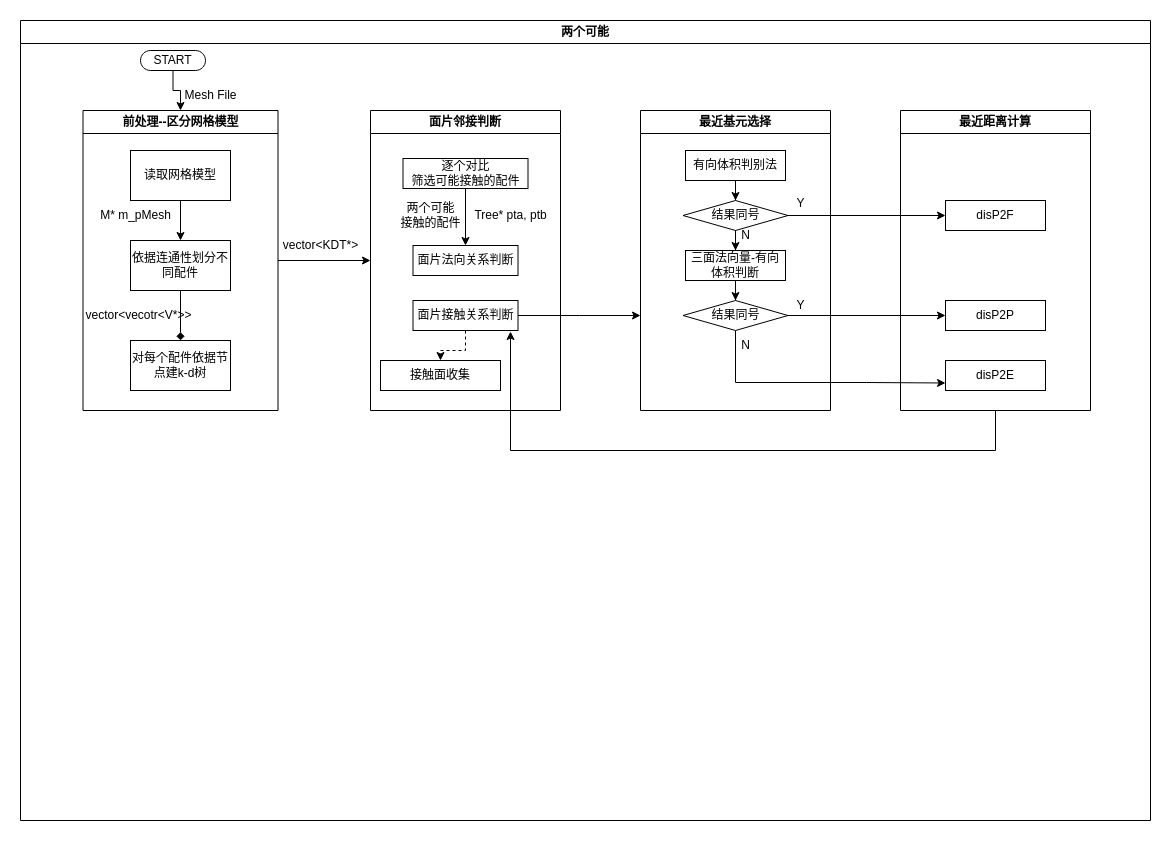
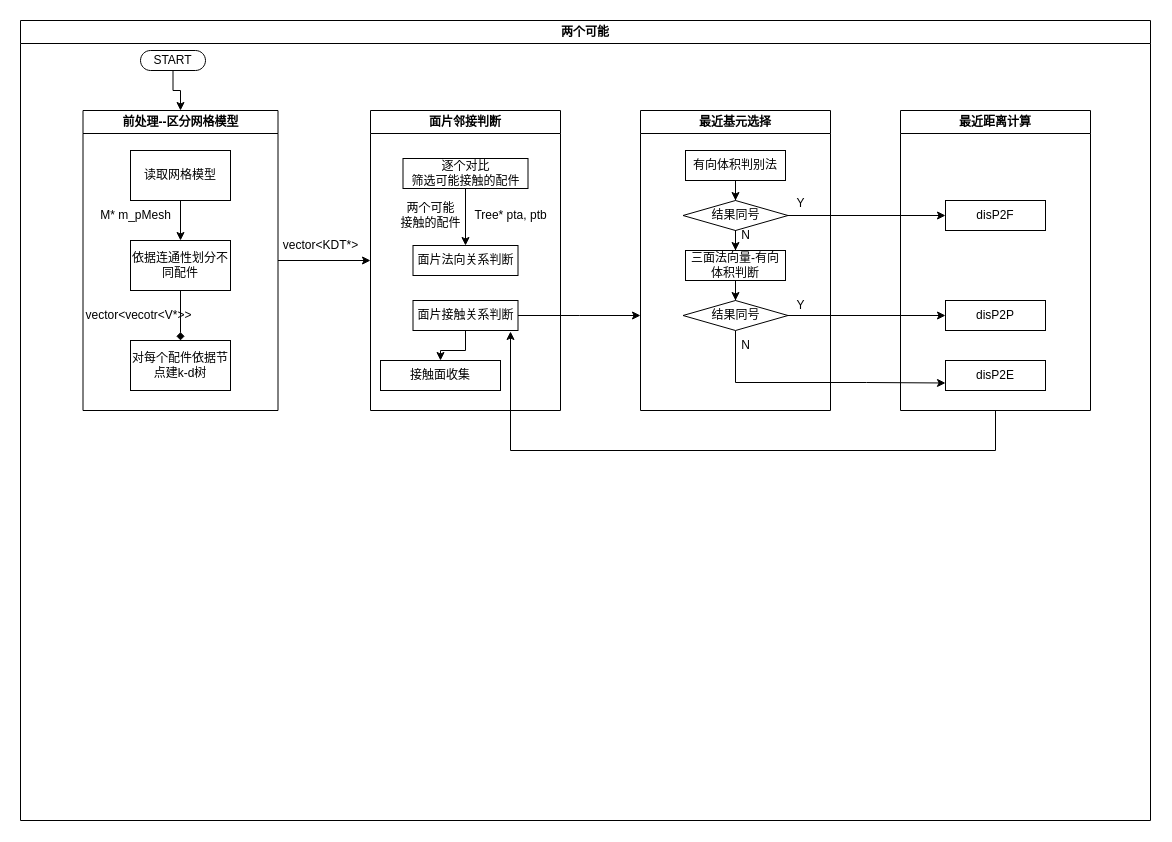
(211, 96) -> none
(462, 351) -> (462, 351)
